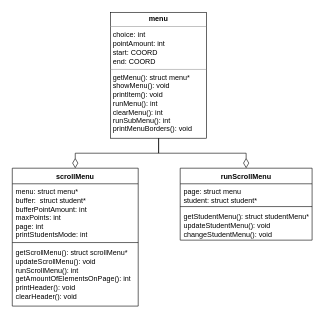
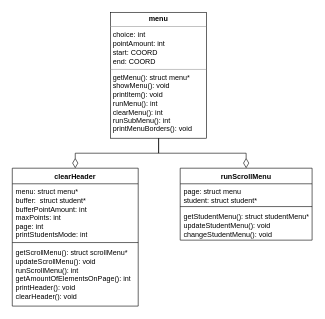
(75, 177) -> (75, 177)
